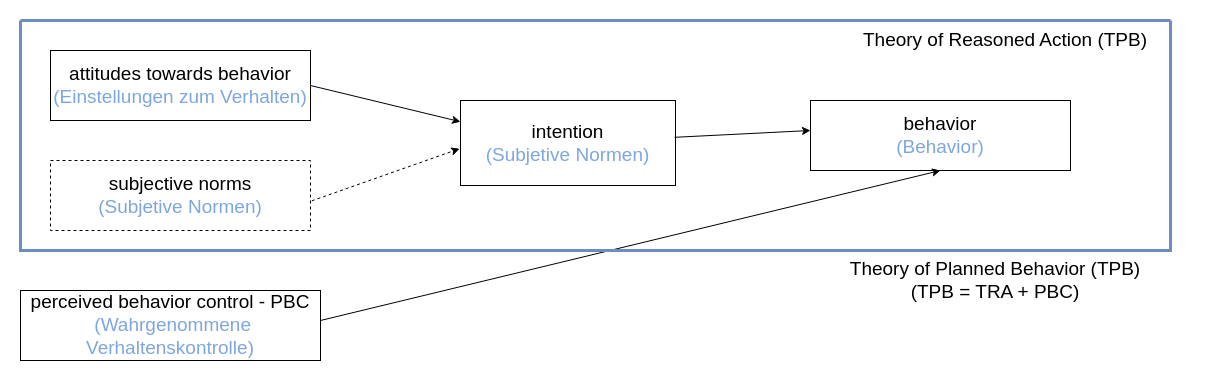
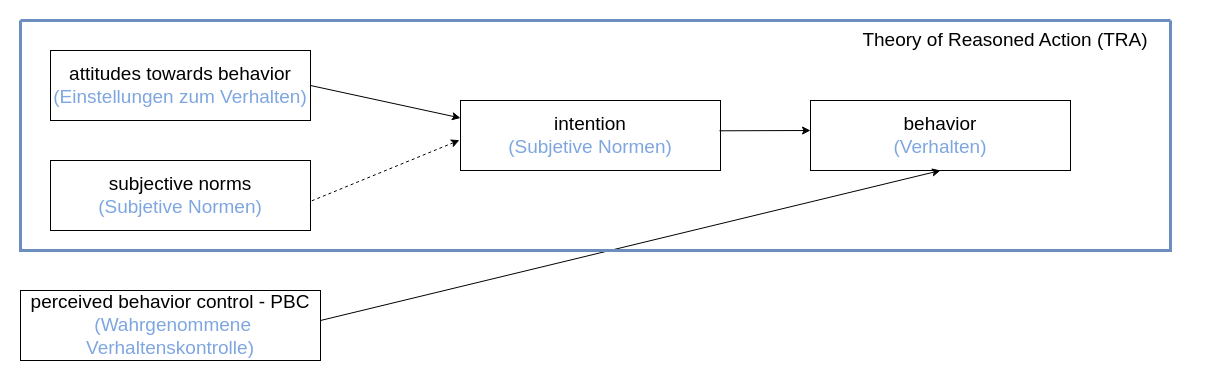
(1006, 41) -> (1006, 41)
(941, 136) -> (941, 136)
(568, 143) -> (591, 136)
(181, 196) -> (181, 196)
(996, 281) -> none
